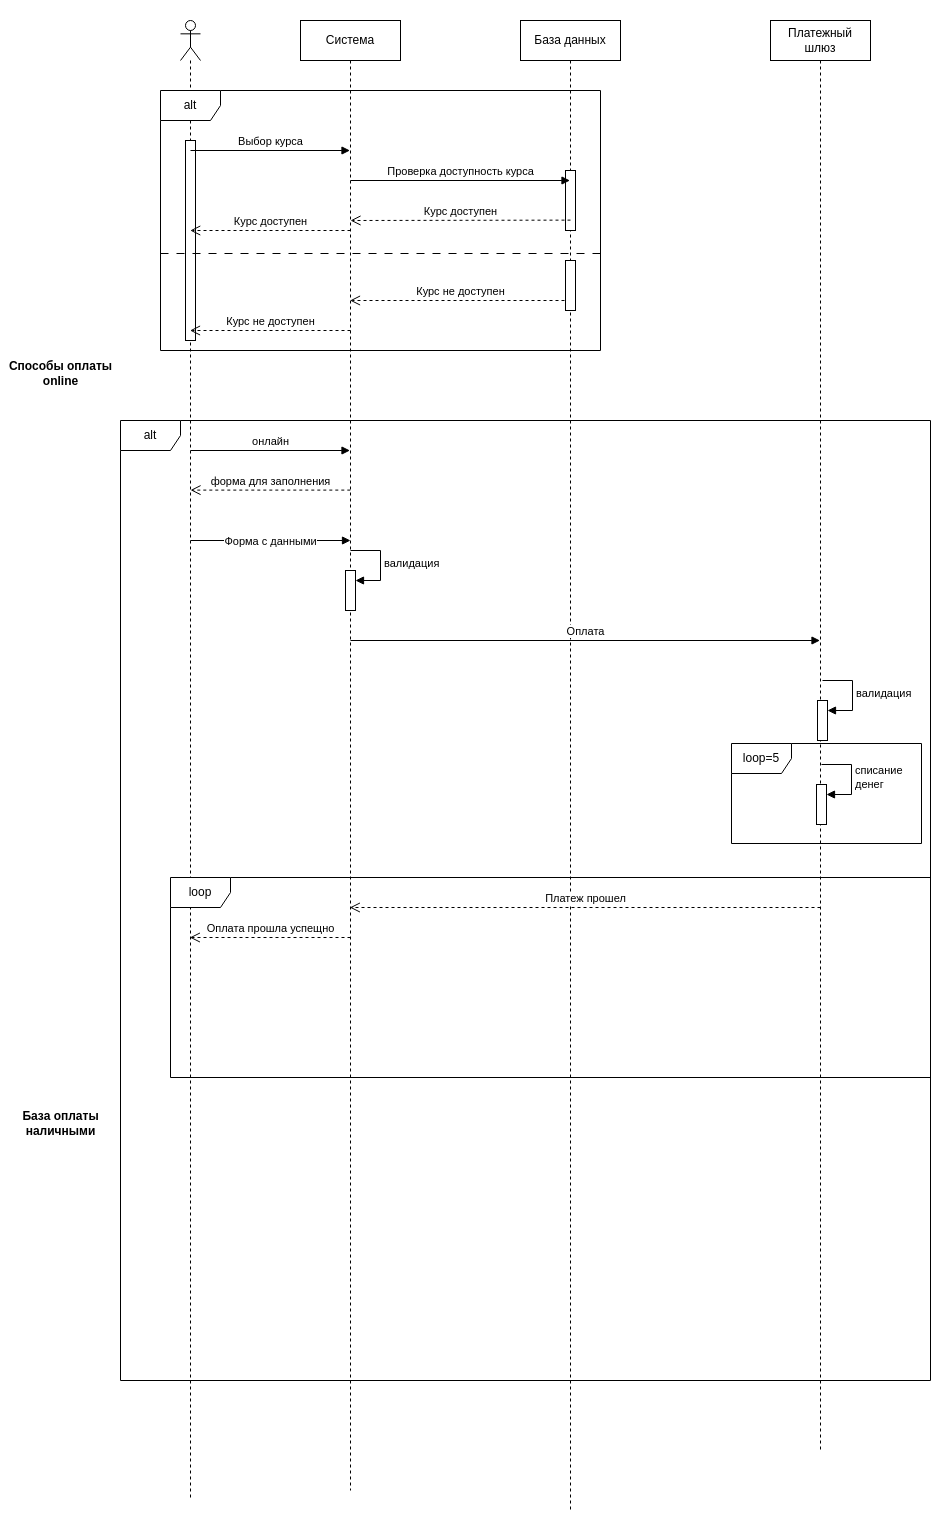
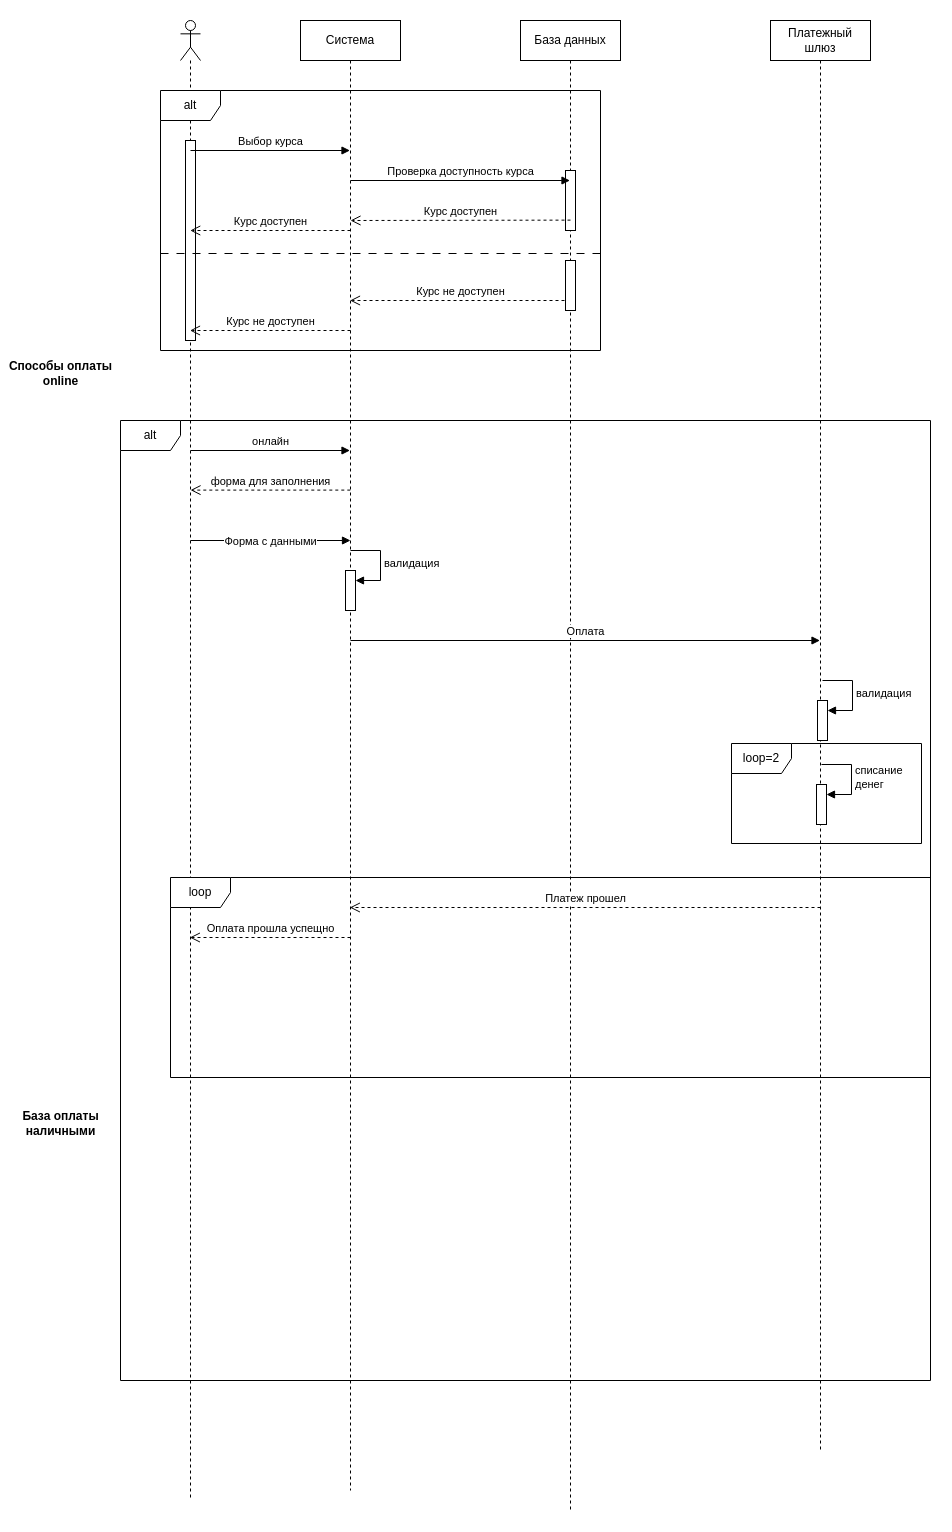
(762, 759) -> (762, 759)
